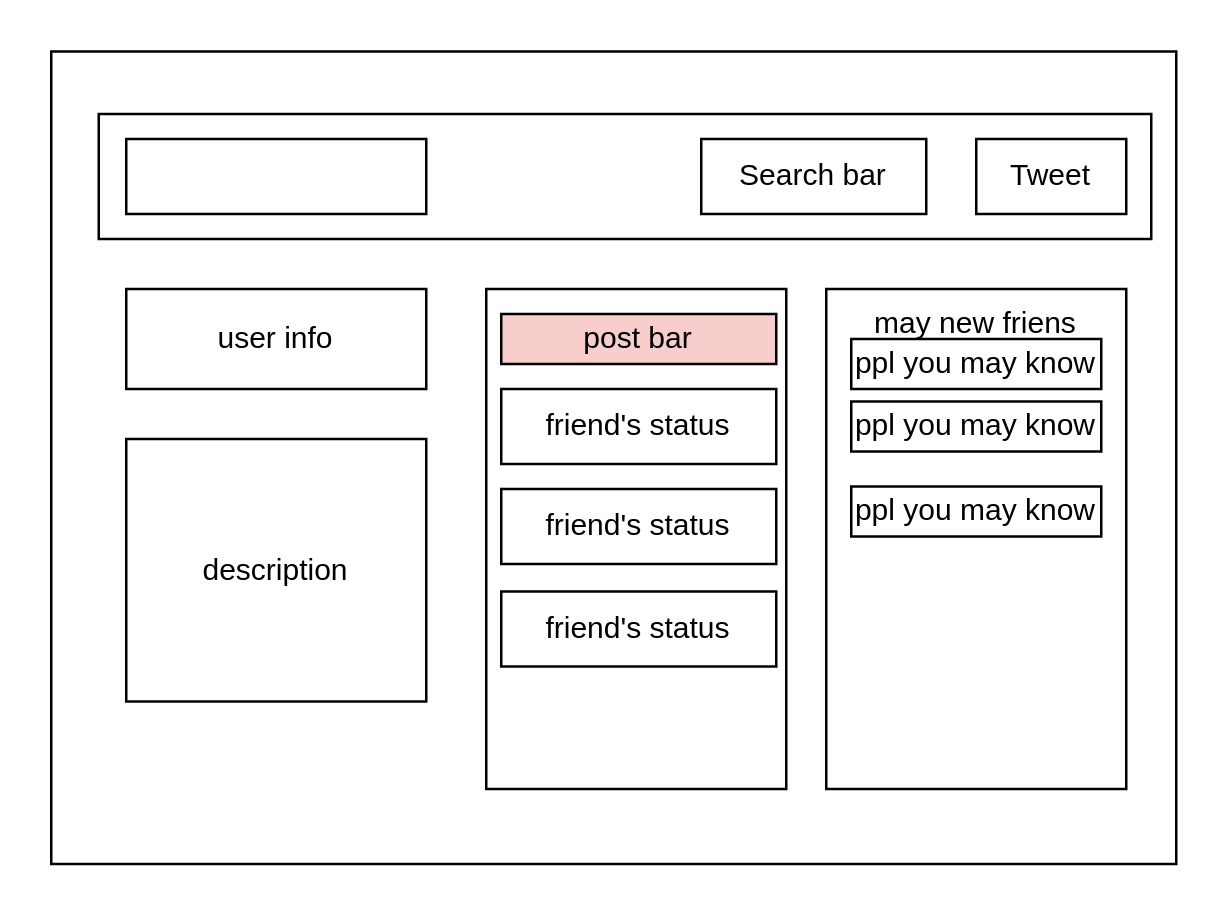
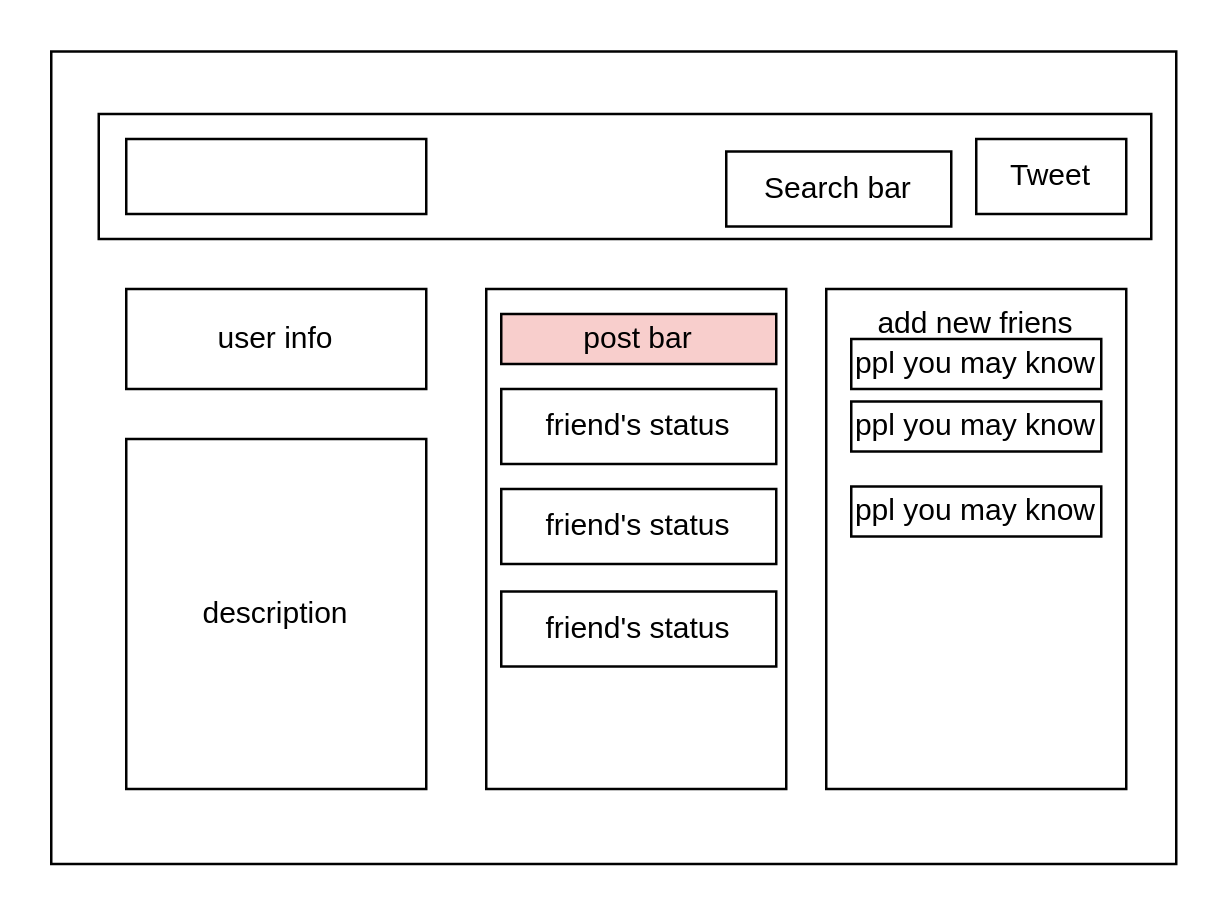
(814, 176) -> (839, 189)
(976, 324) -> (976, 324)
(276, 570) -> (276, 614)
